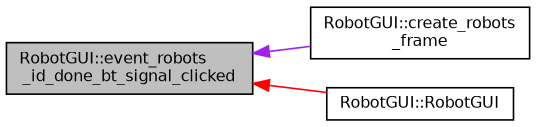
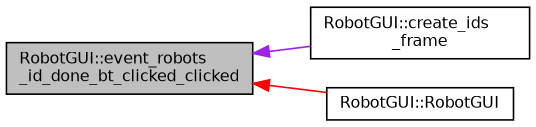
(420, 33) -> (420, 33)
(130, 68) -> (130, 68)
